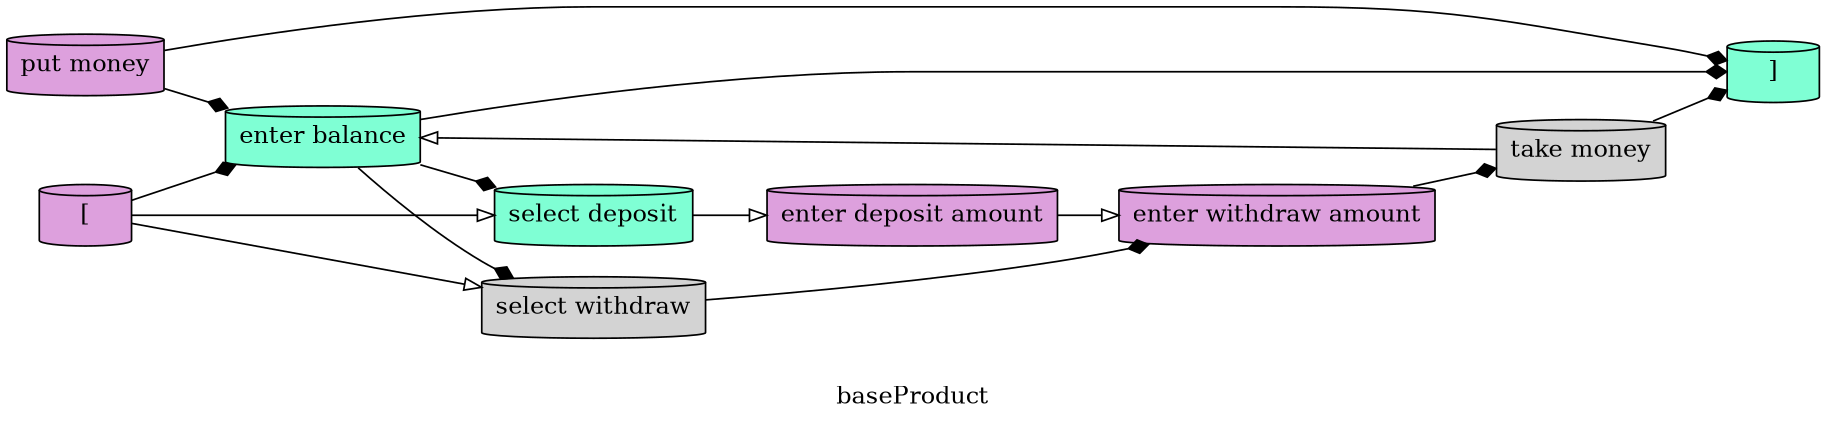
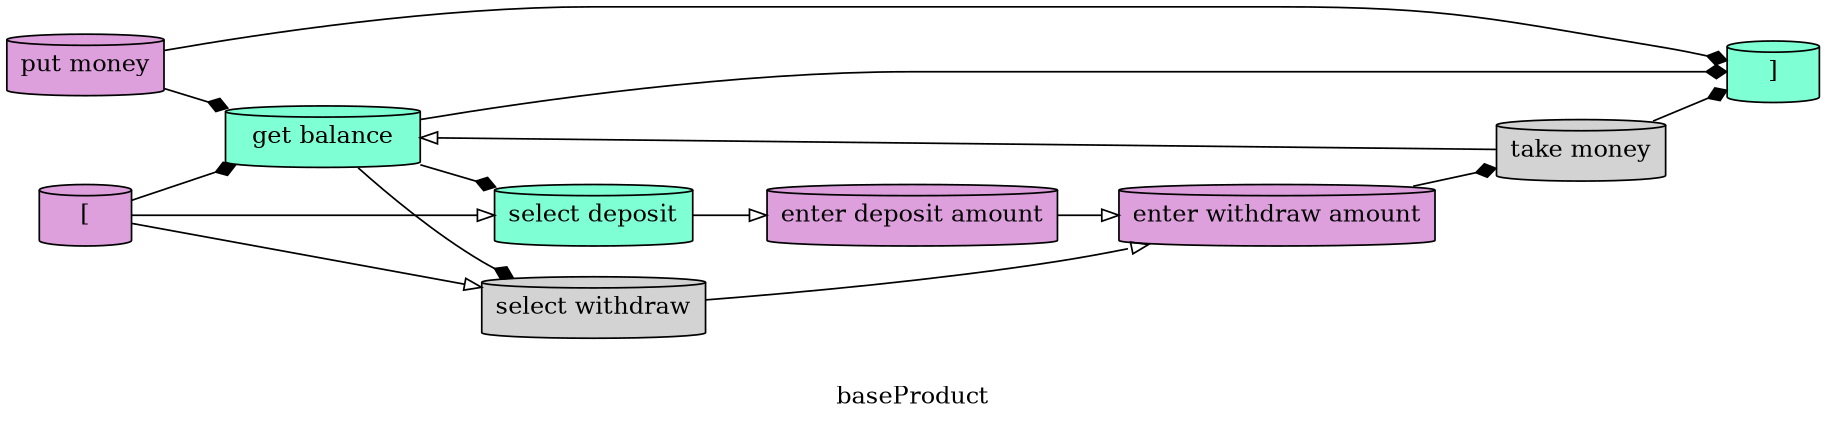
(323, 137) -> (323, 137)
(918, 280) -> (918, 280)
